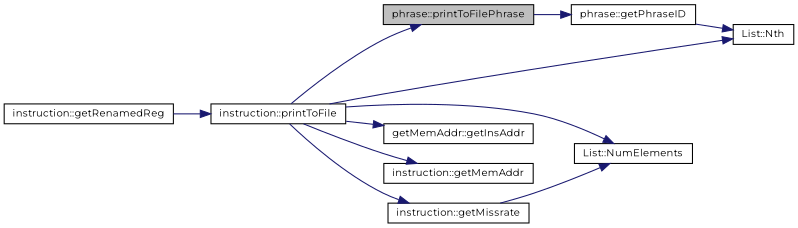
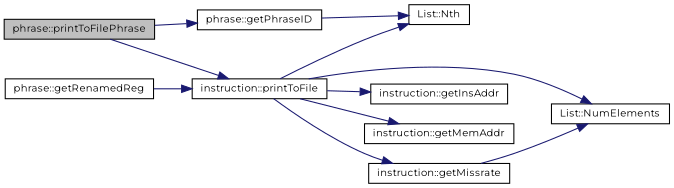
(348, 61) -> (164, 57)
(89, 114) -> (79, 89)
(459, 134) -> (439, 94)
